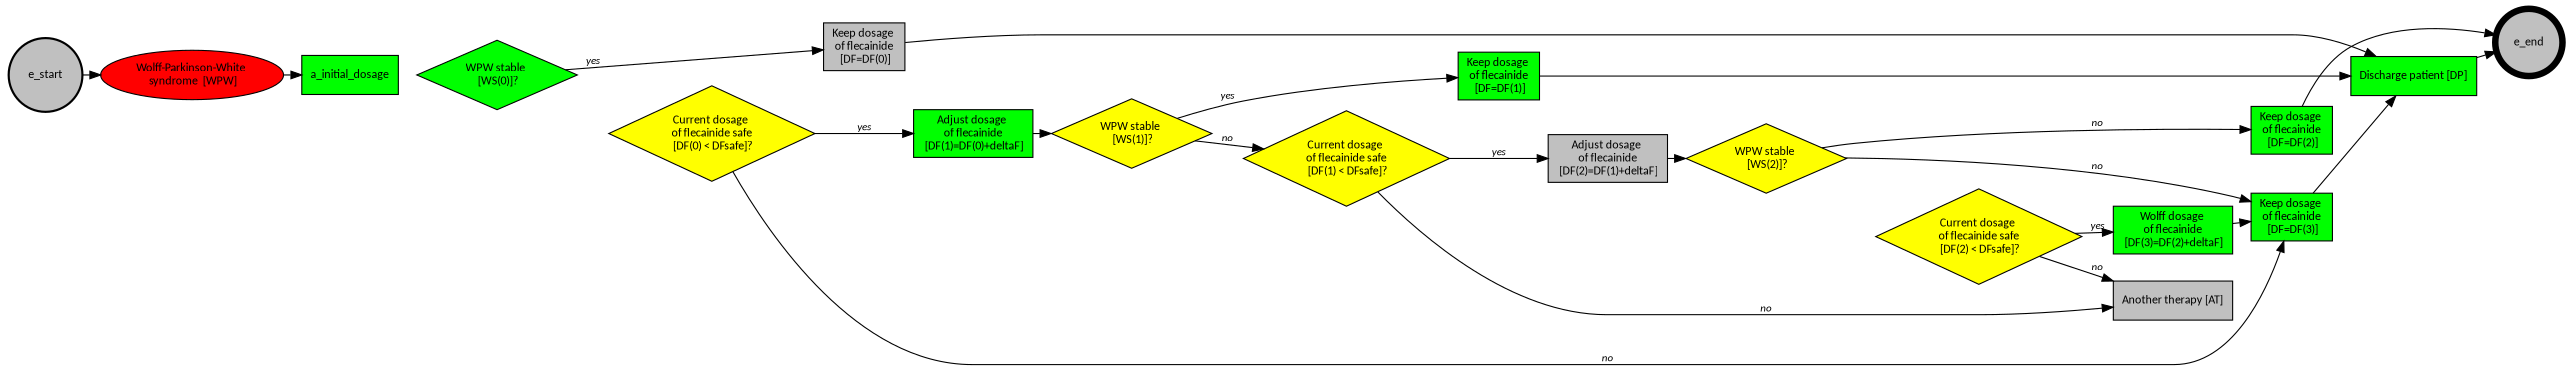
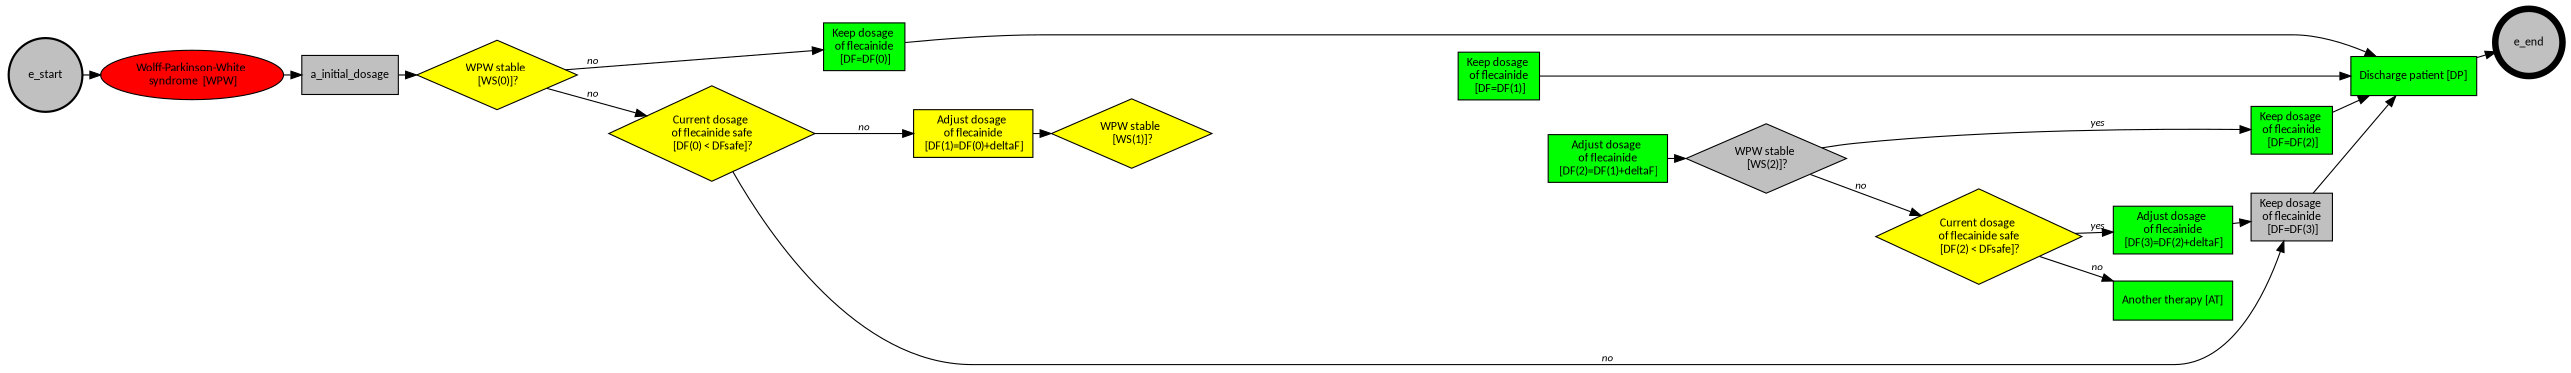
(2378, 36) -> (2346, 106)
(864, 47) -> (864, 47)
(593, 61) -> (593, 61)
(350, 75) -> (350, 75)
none -> (402, 75)
(497, 75) -> (497, 75)
(1311, 90) -> none
none -> (591, 101)
(2098, 123) -> (2098, 123)
(864, 128) -> (864, 128)
(973, 134) -> (973, 134)
(1346, 158) -> none
(1608, 158) -> (1608, 158)
(1766, 158) -> (1766, 158)
(2044, 168) -> (1861, 193)
(2292, 217) -> (2292, 217)
(2173, 230) -> (2173, 230)
(2173, 301) -> (2173, 301)
